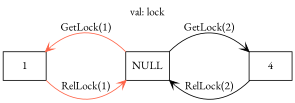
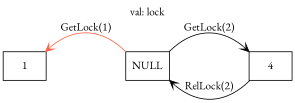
(82, 99) -> none
